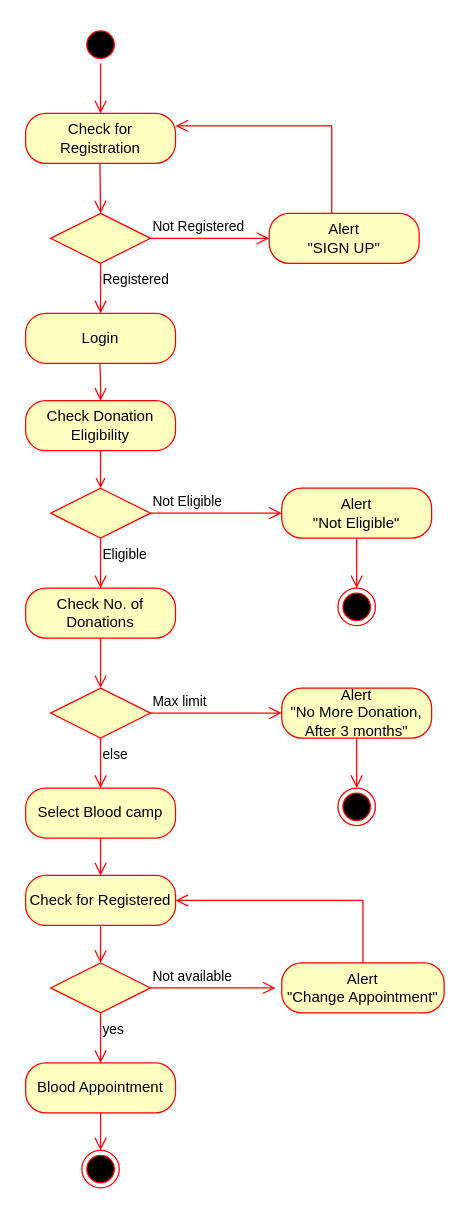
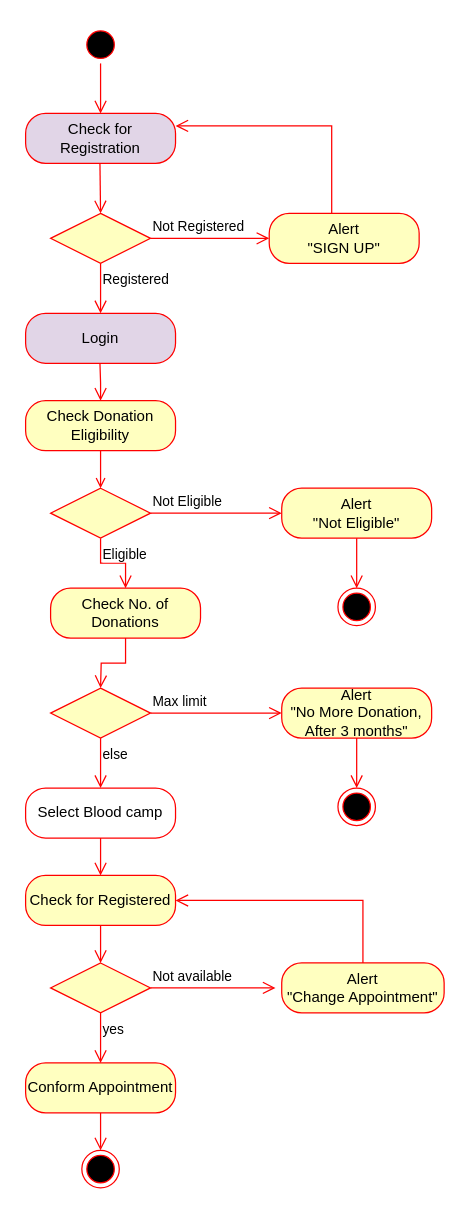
(101, 138) -> (101, 138)
(101, 338) -> (101, 338)
(101, 613) -> (126, 613)
(101, 813) -> (101, 813)
(101, 1088) -> (101, 1088)
